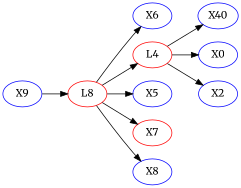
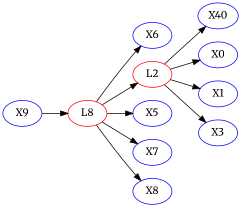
(152, 55) -> (152, 74)
(218, 94) -> (218, 94)
(152, 133) -> (152, 152)
none -> (218, 133)
